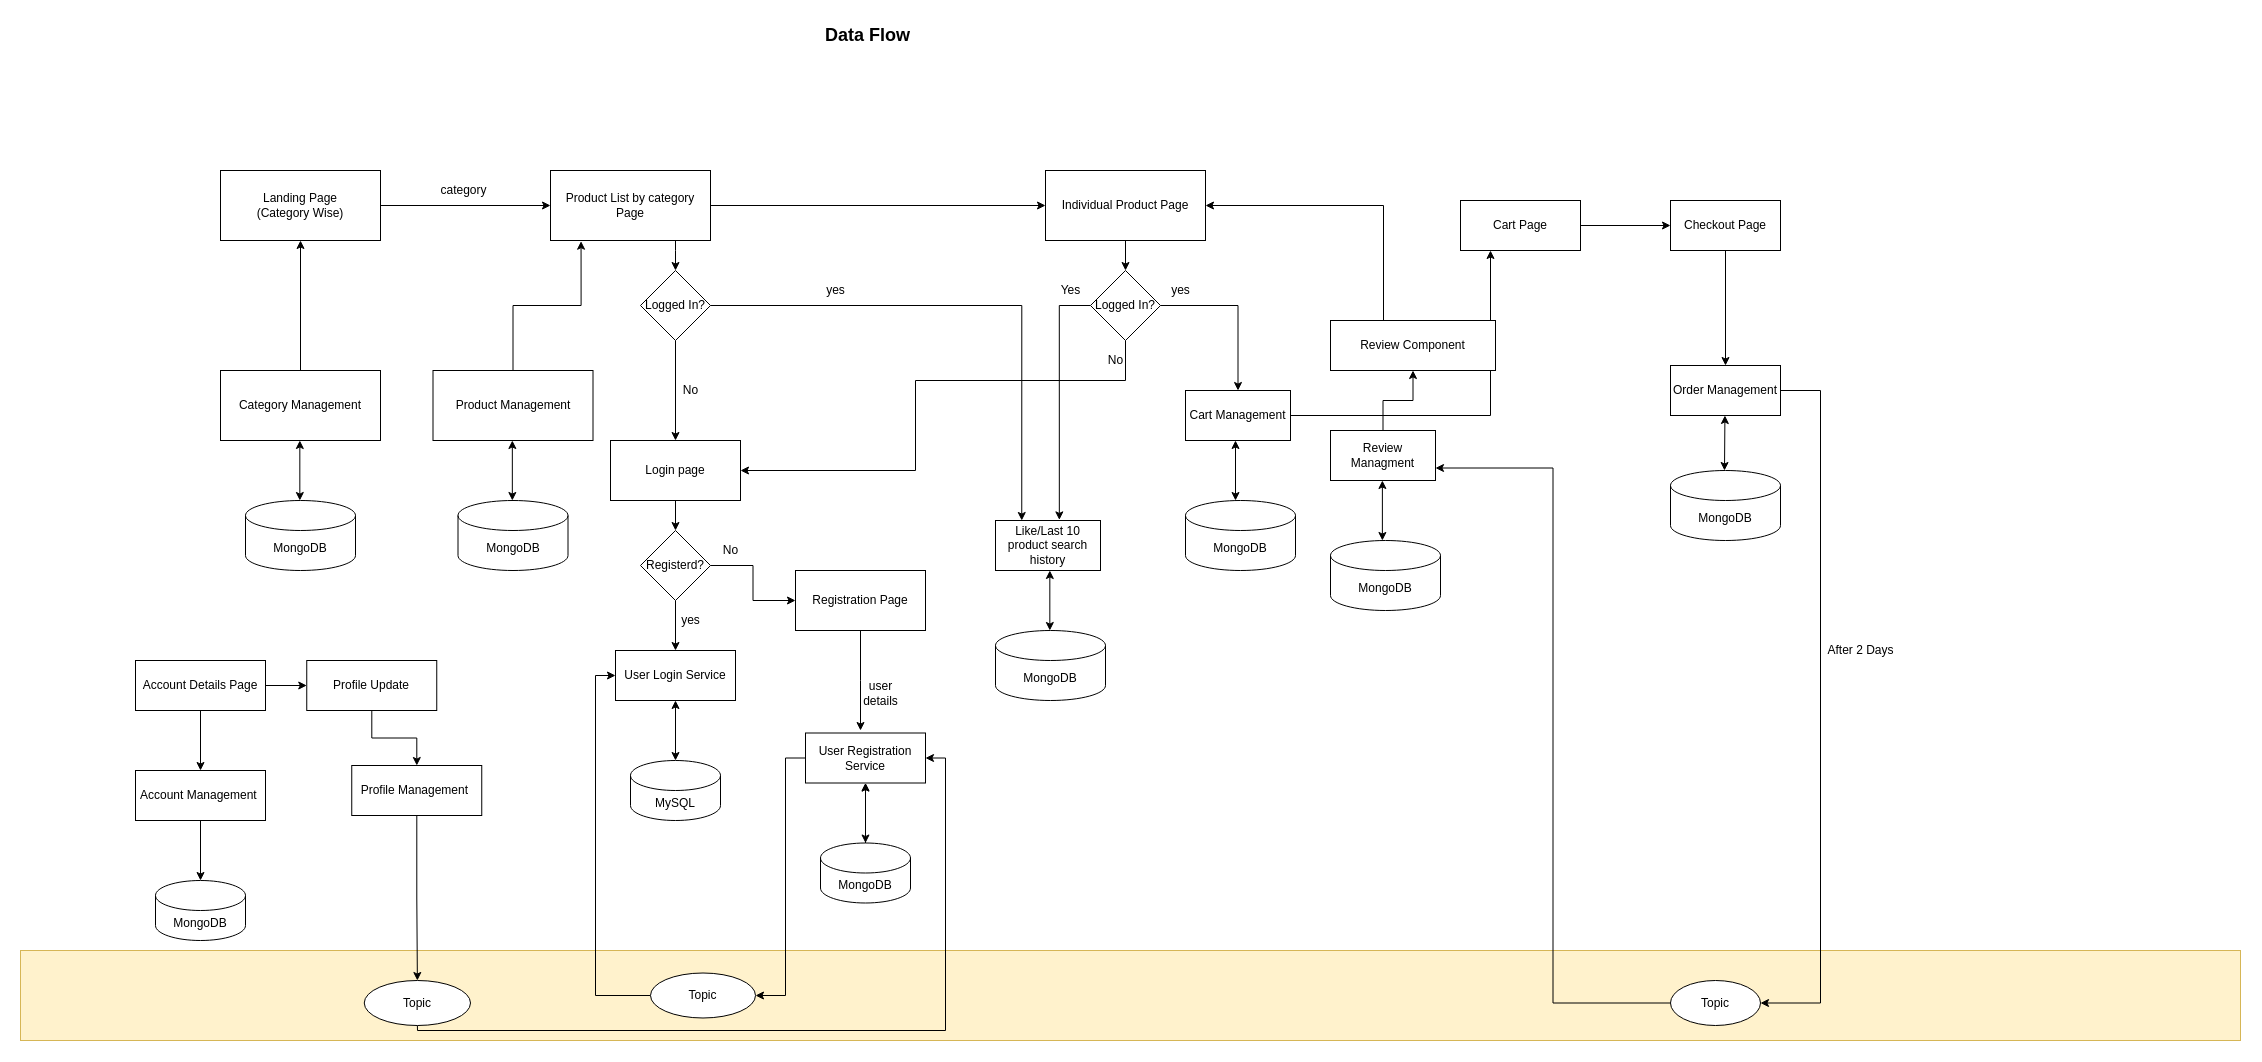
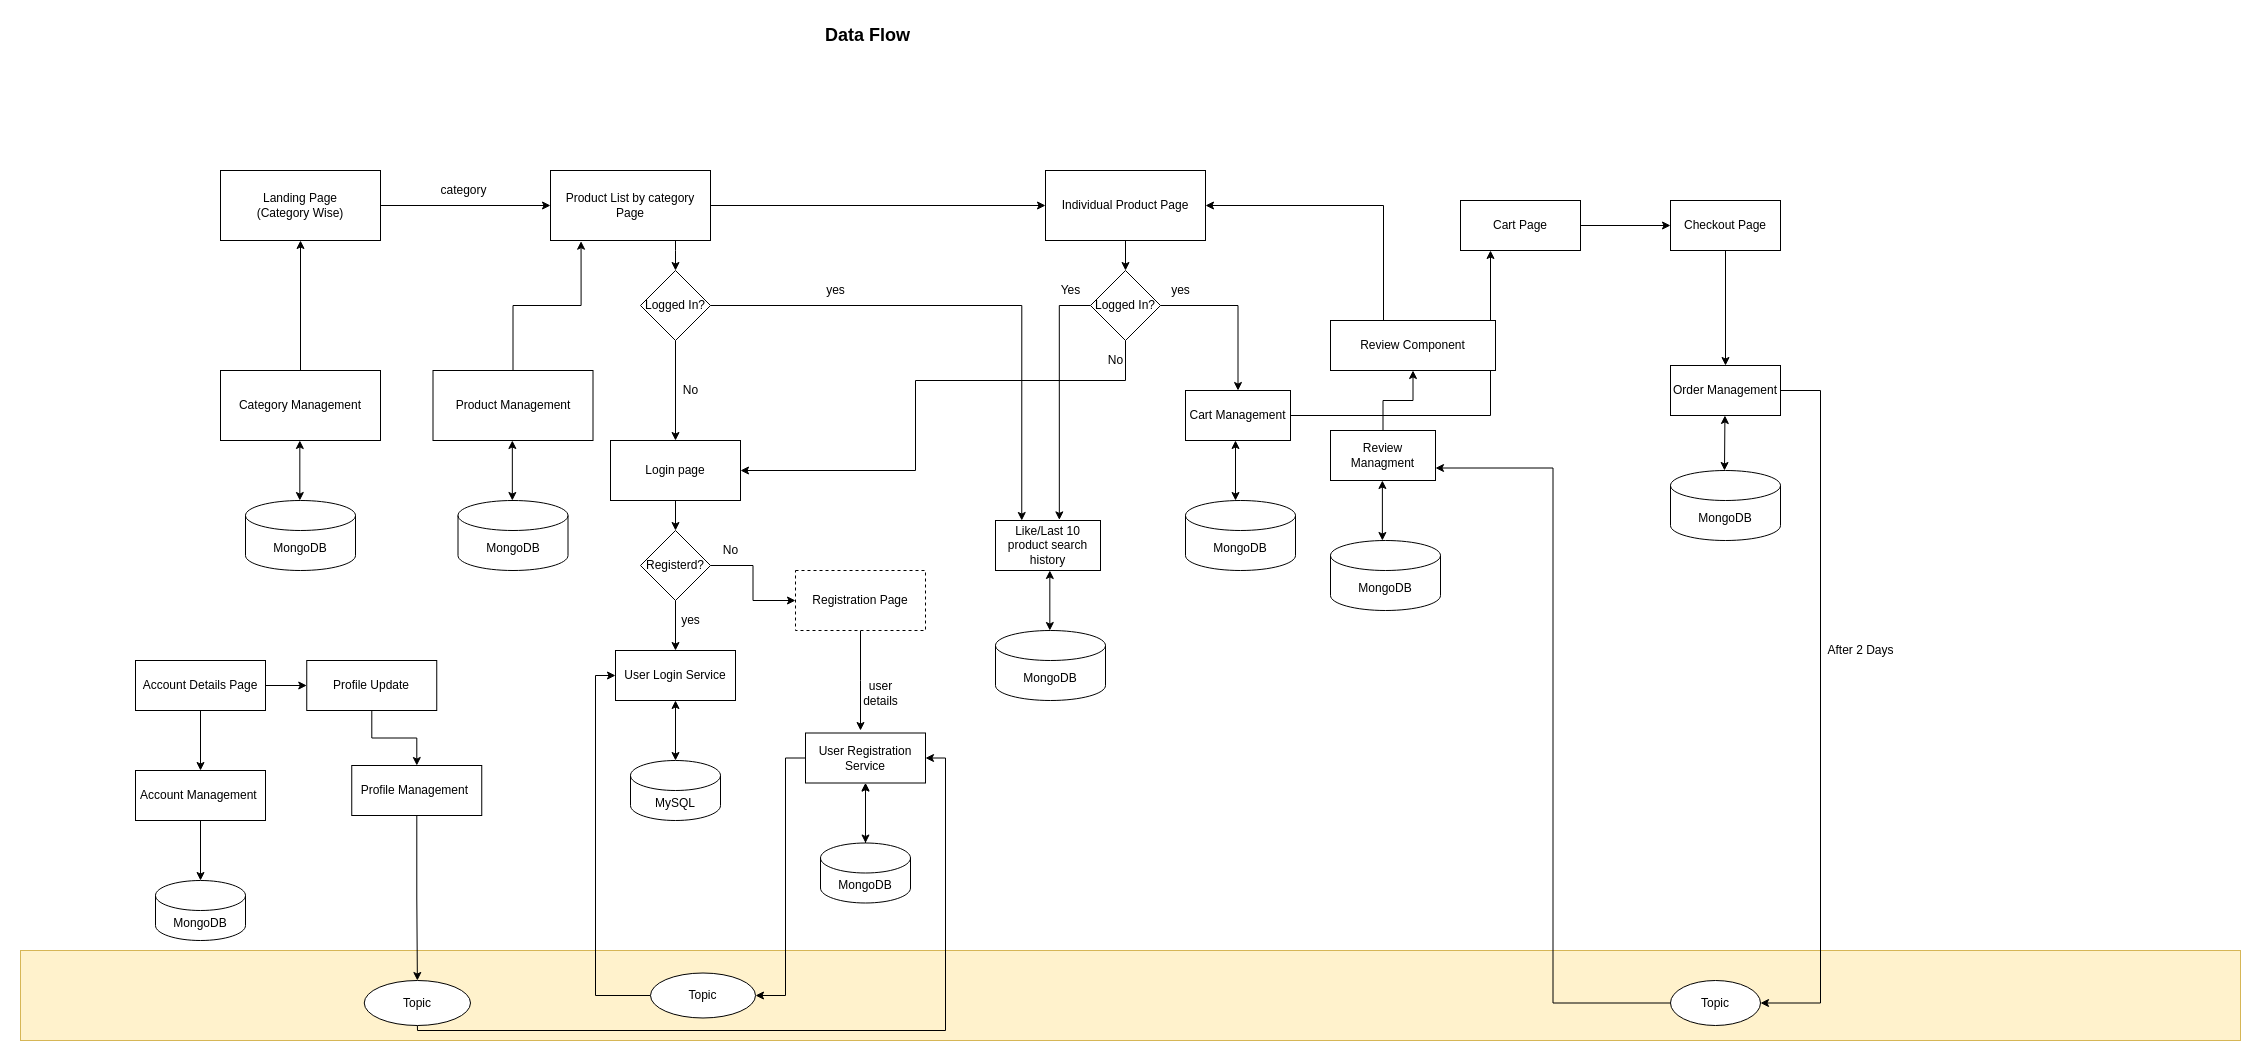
(861, 601) -> (861, 601)
